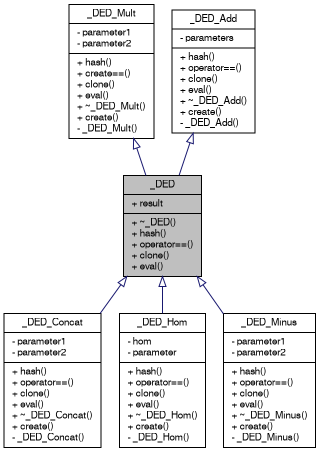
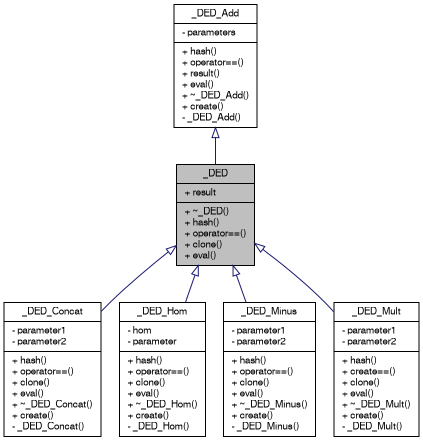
(199, 79) -> (201, 74)
(141, 162) -> (300, 279)
